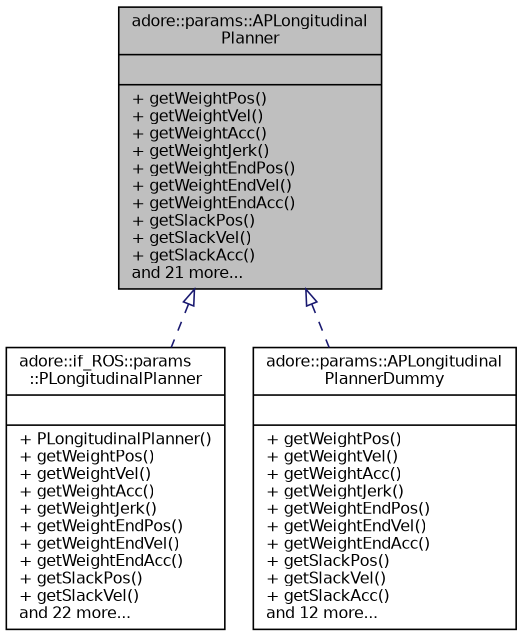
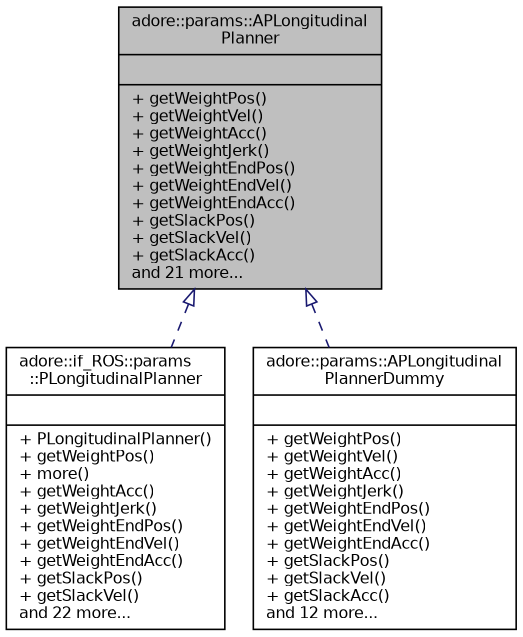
(86, 474) -> (55, 474)
